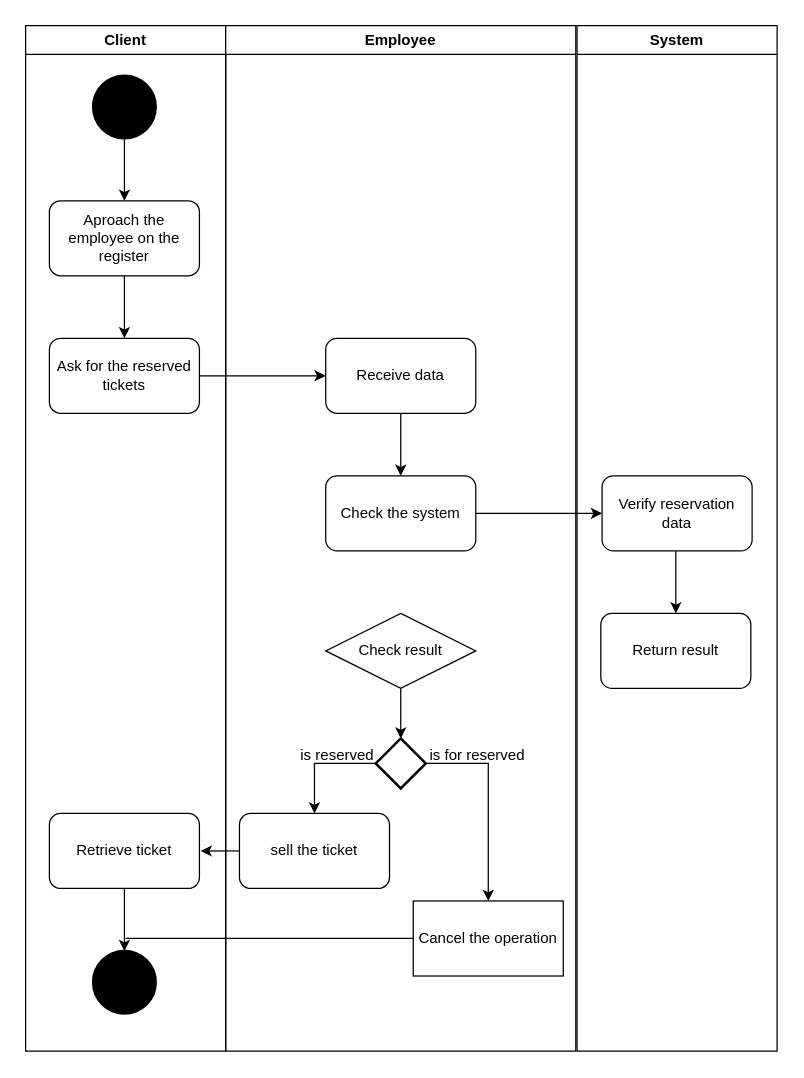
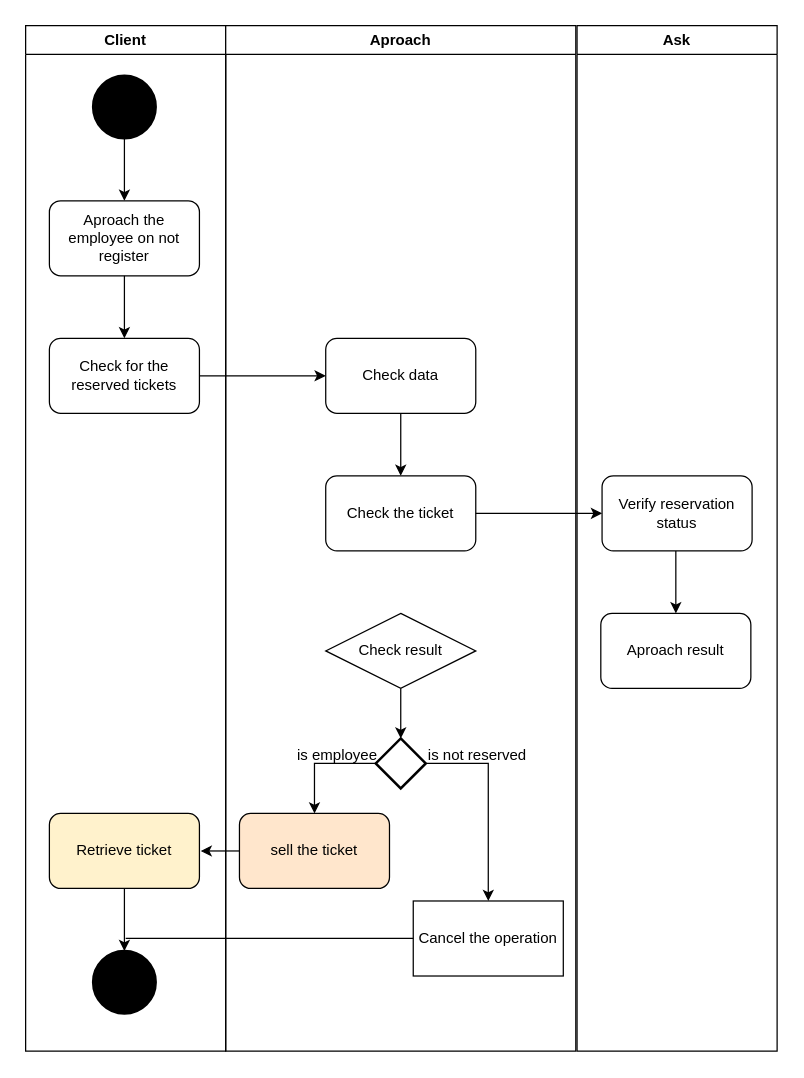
(401, 41) -> (401, 41)
(677, 41) -> (677, 41)
(124, 238) -> (124, 238)
(124, 376) -> (124, 376)
(401, 376) -> (401, 376)
(401, 513) -> (401, 513)
(677, 513) -> (677, 513)
(676, 651) -> (676, 651)
(338, 756) -> (338, 756)
(478, 756) -> (478, 756)
(124, 851) -> (124, 851)
(314, 851) -> (314, 851)
